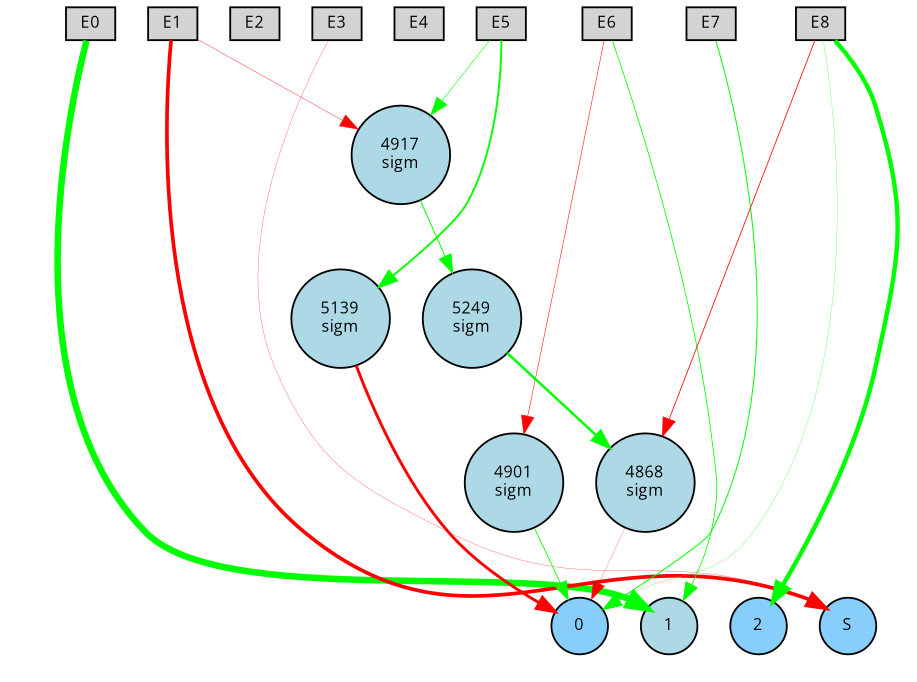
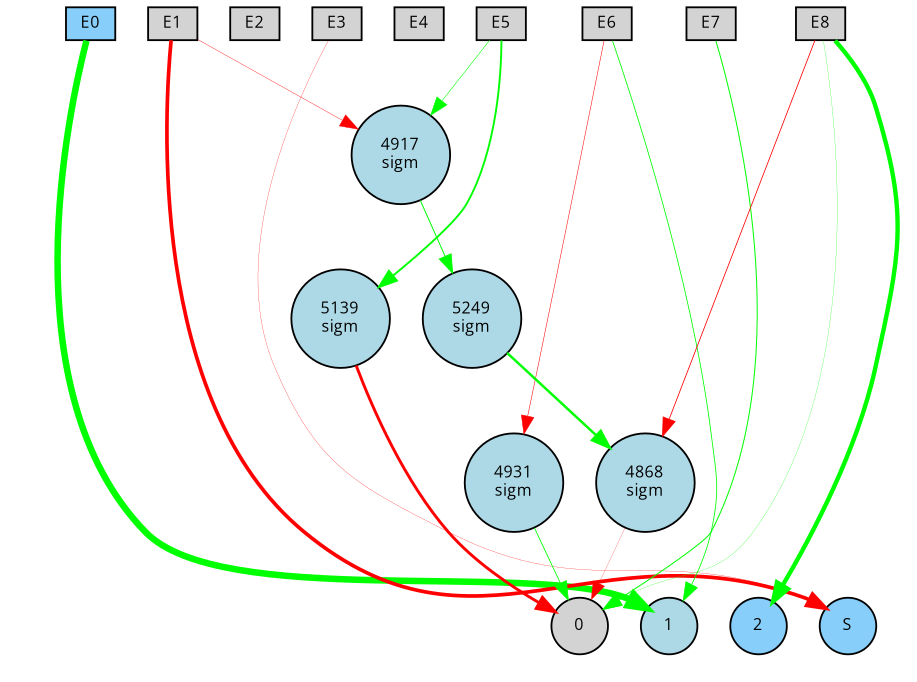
(91, 24) -> (91, 24)
(514, 483) -> (514, 483)
(580, 626) -> (580, 626)
